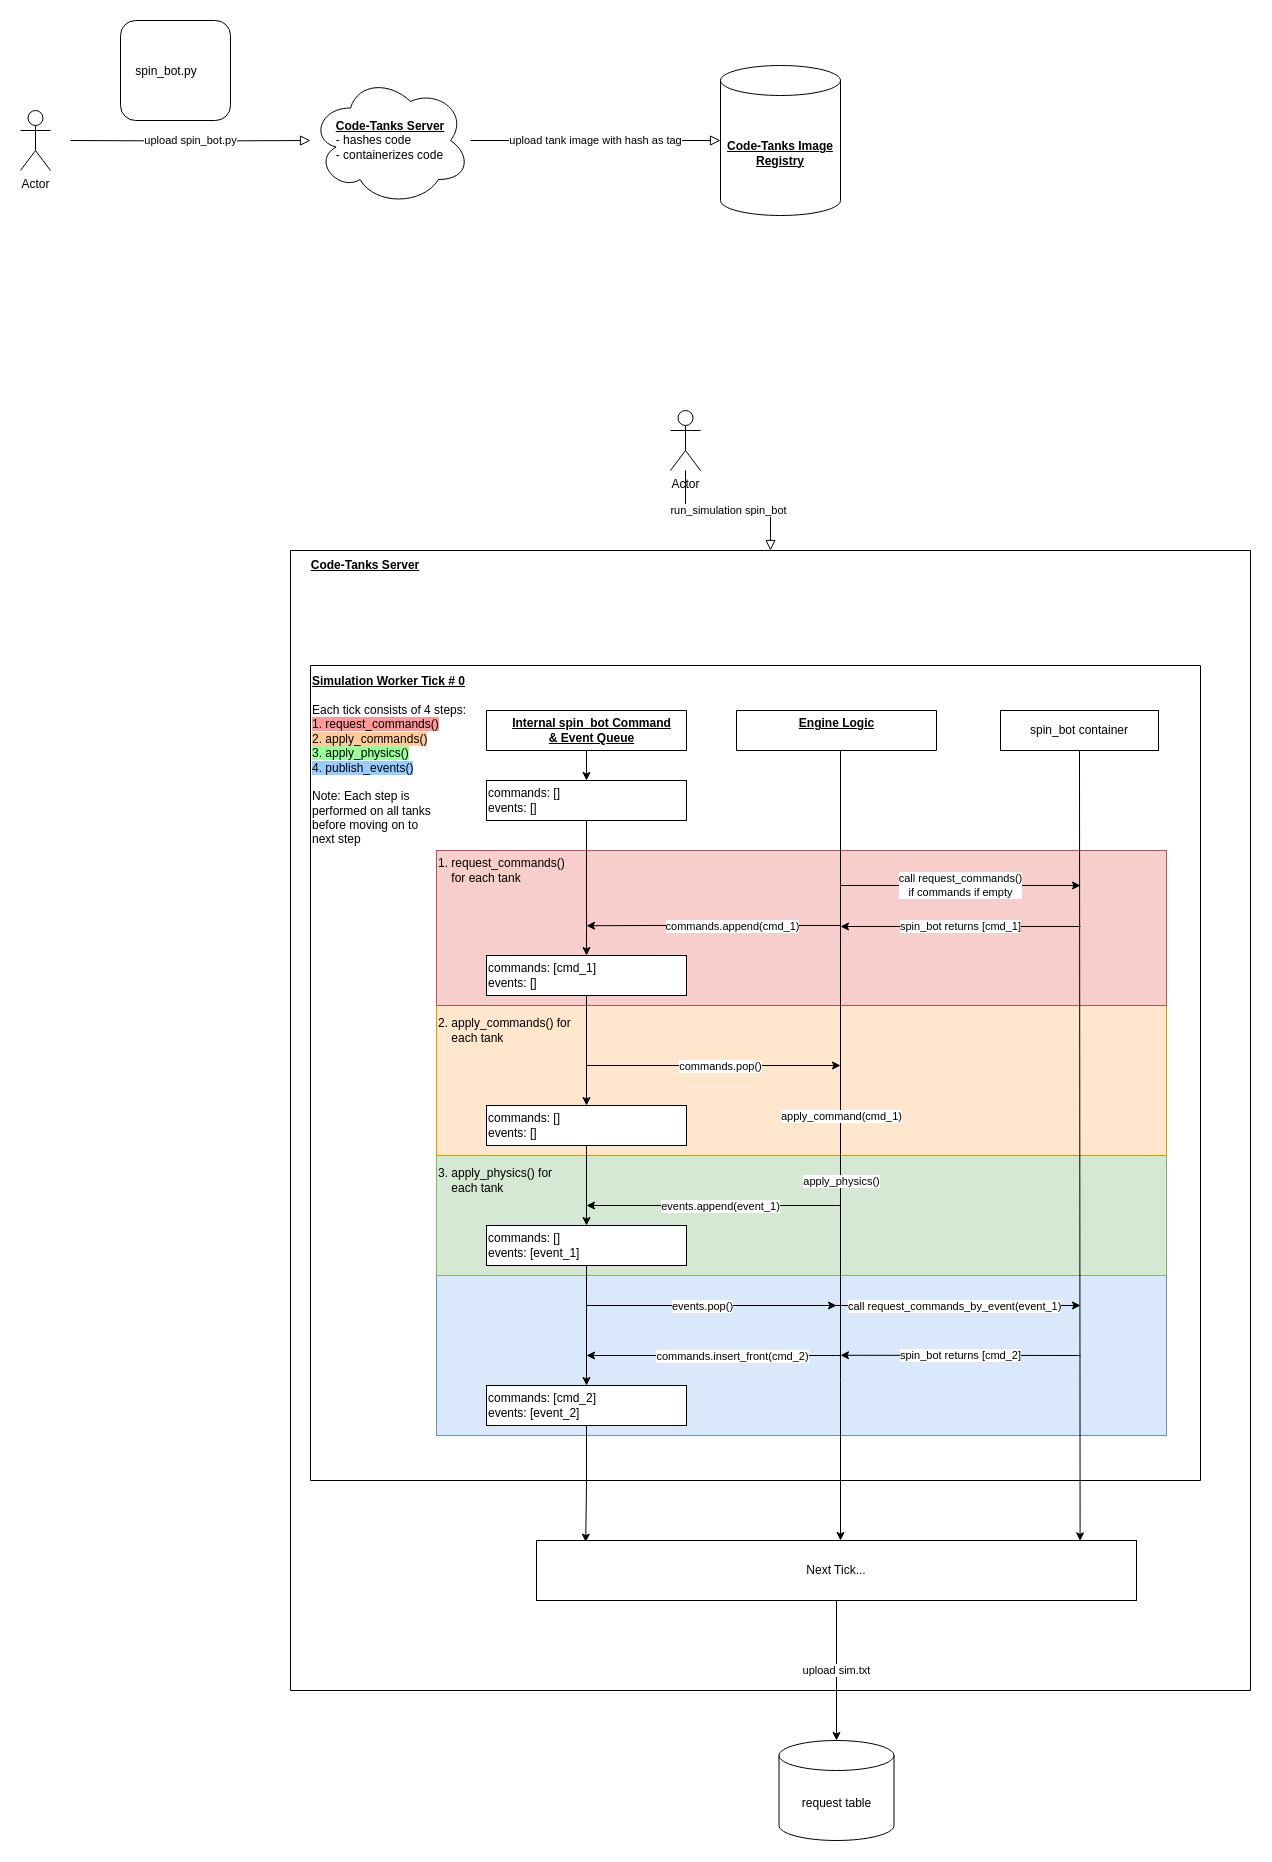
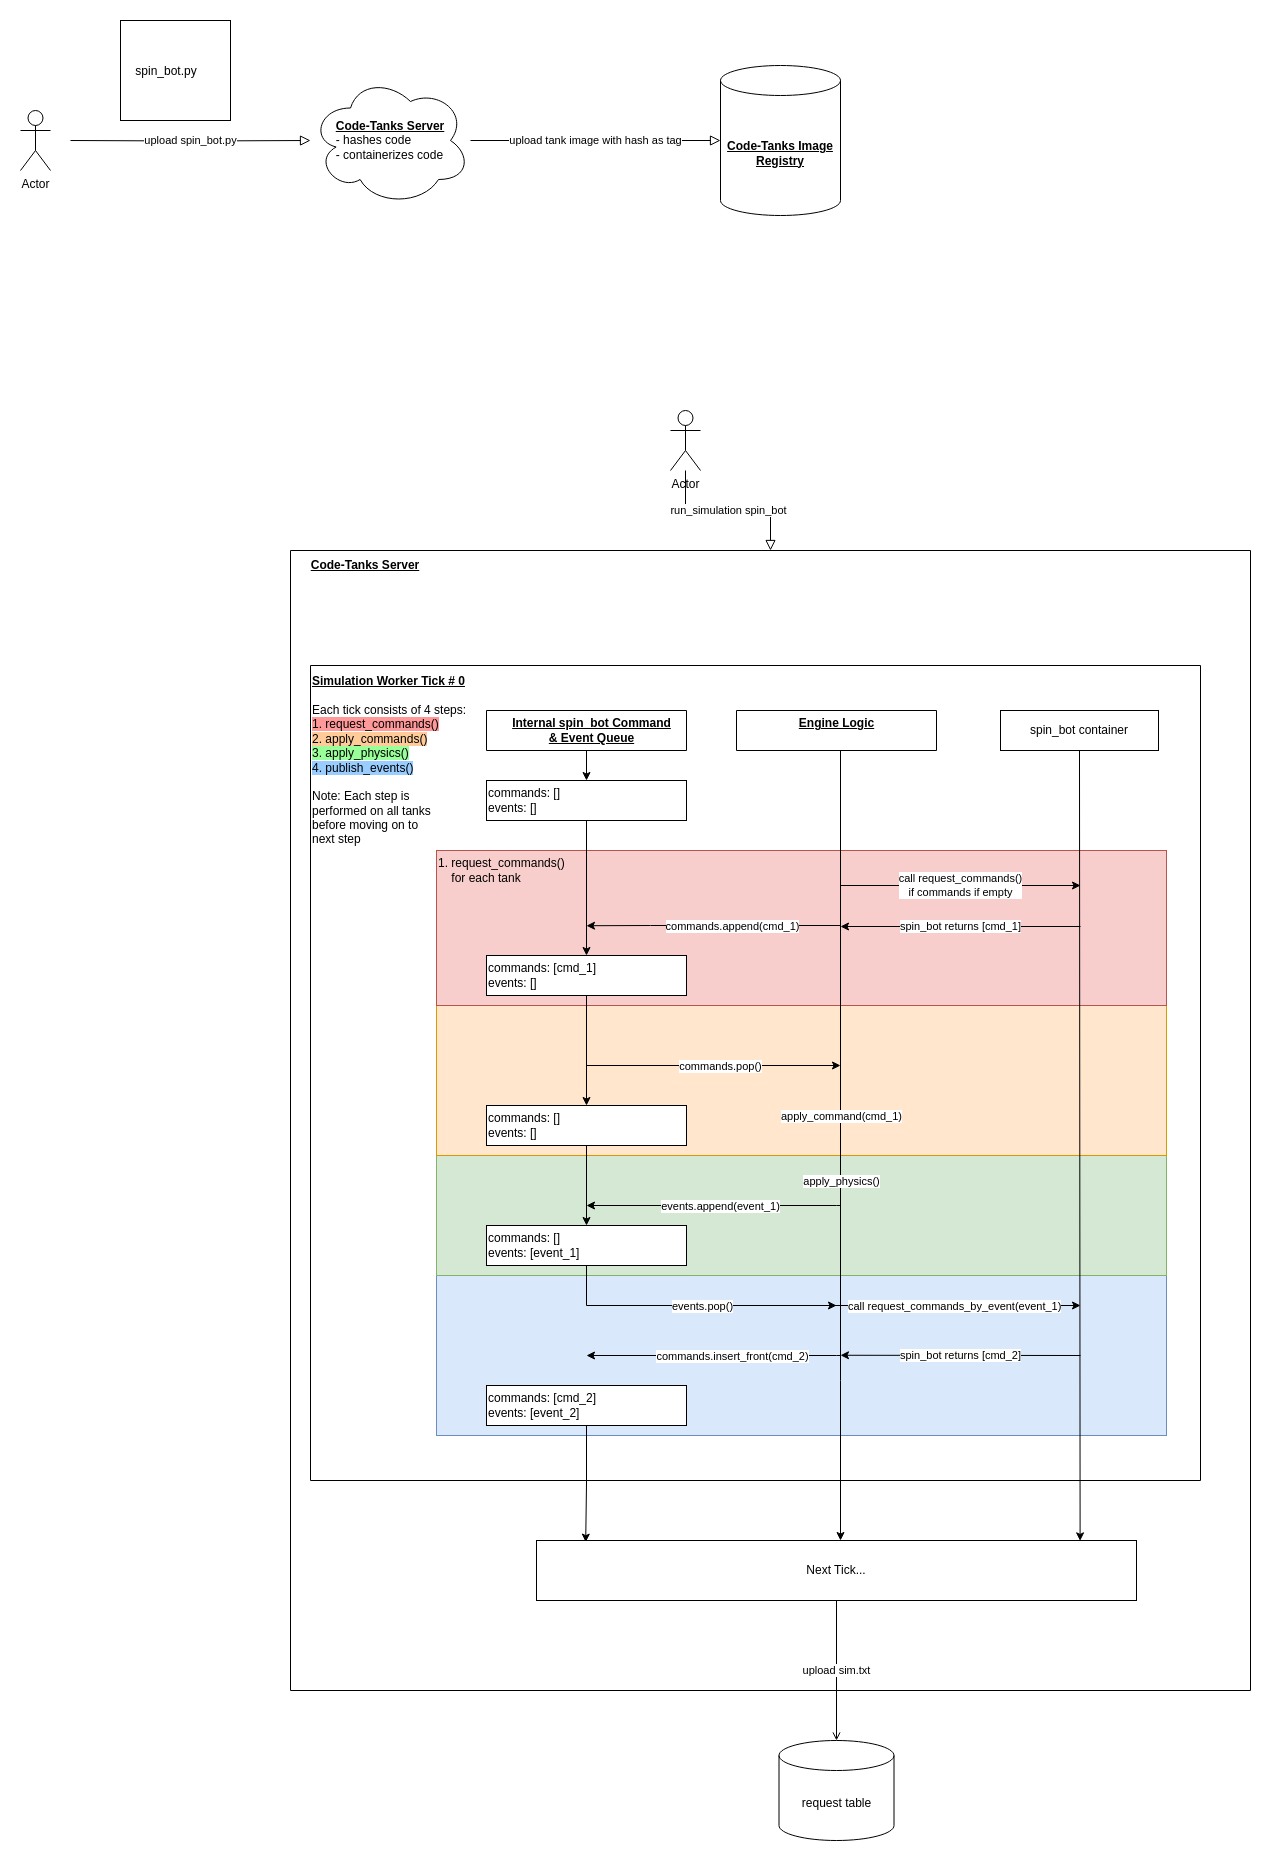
(176, 71) -> (176, 71)
(507, 1031) -> none
(507, 1181) -> none
(587, 1343) -> none
(837, 1732) -> (837, 1734)
